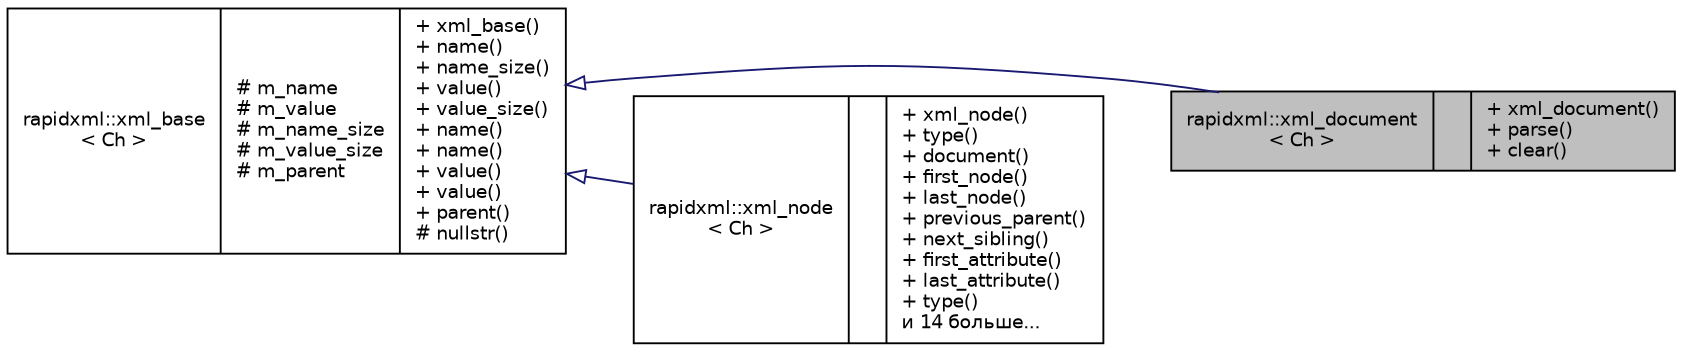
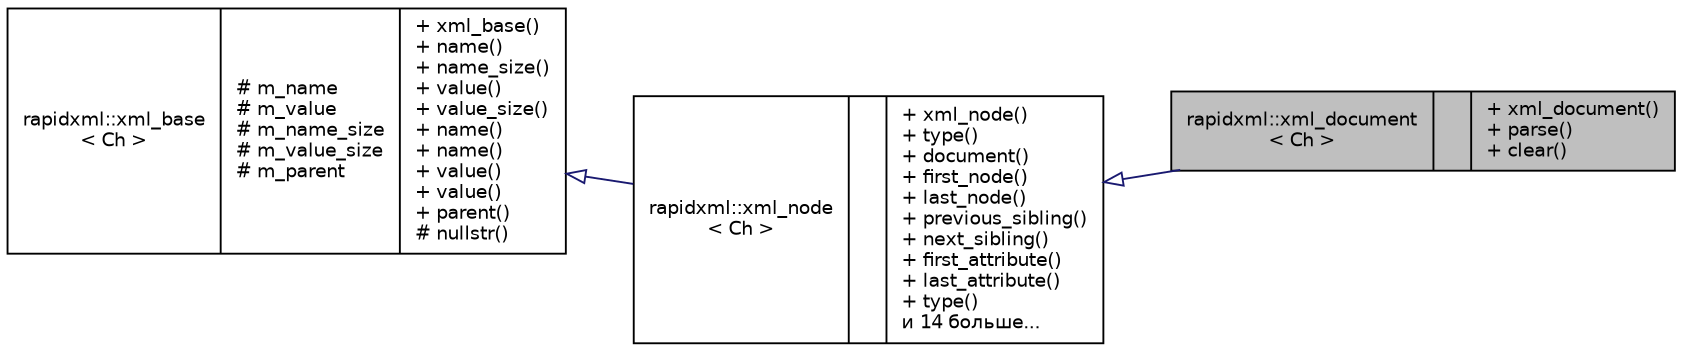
(903, 66) -> (1152, 174)
(994, 219) -> (995, 219)
